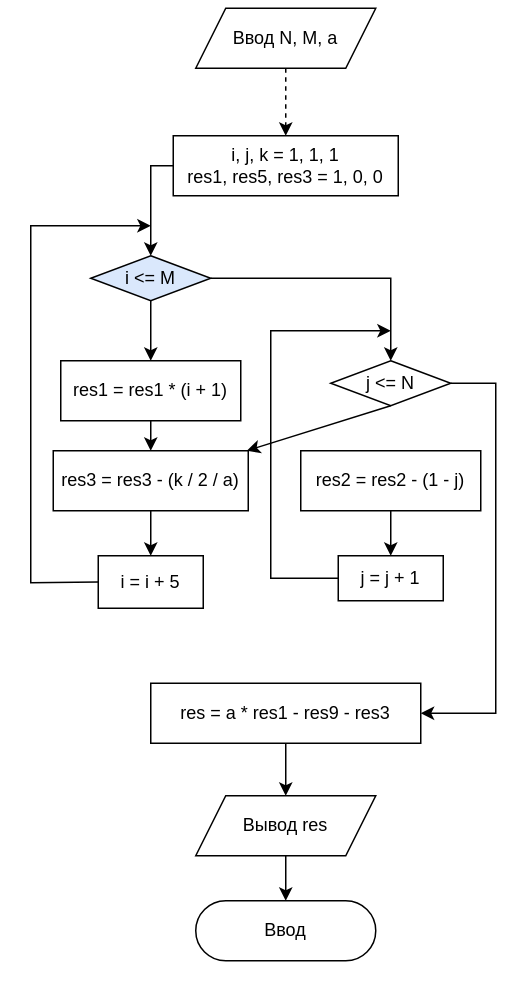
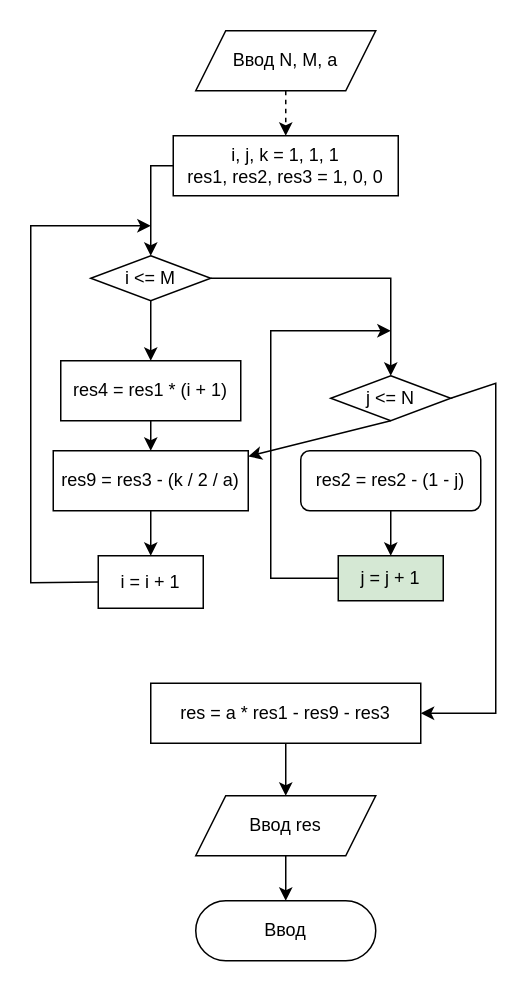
(286, 38) -> (286, 61)
(286, 166) -> (286, 166)
(151, 278) -> (151, 278)
(391, 383) -> (391, 398)
(151, 391) -> (151, 391)
(151, 481) -> (151, 481)
(391, 481) -> (391, 481)
(391, 578) -> (391, 578)
(151, 583) -> (151, 583)
(286, 826) -> (286, 826)
